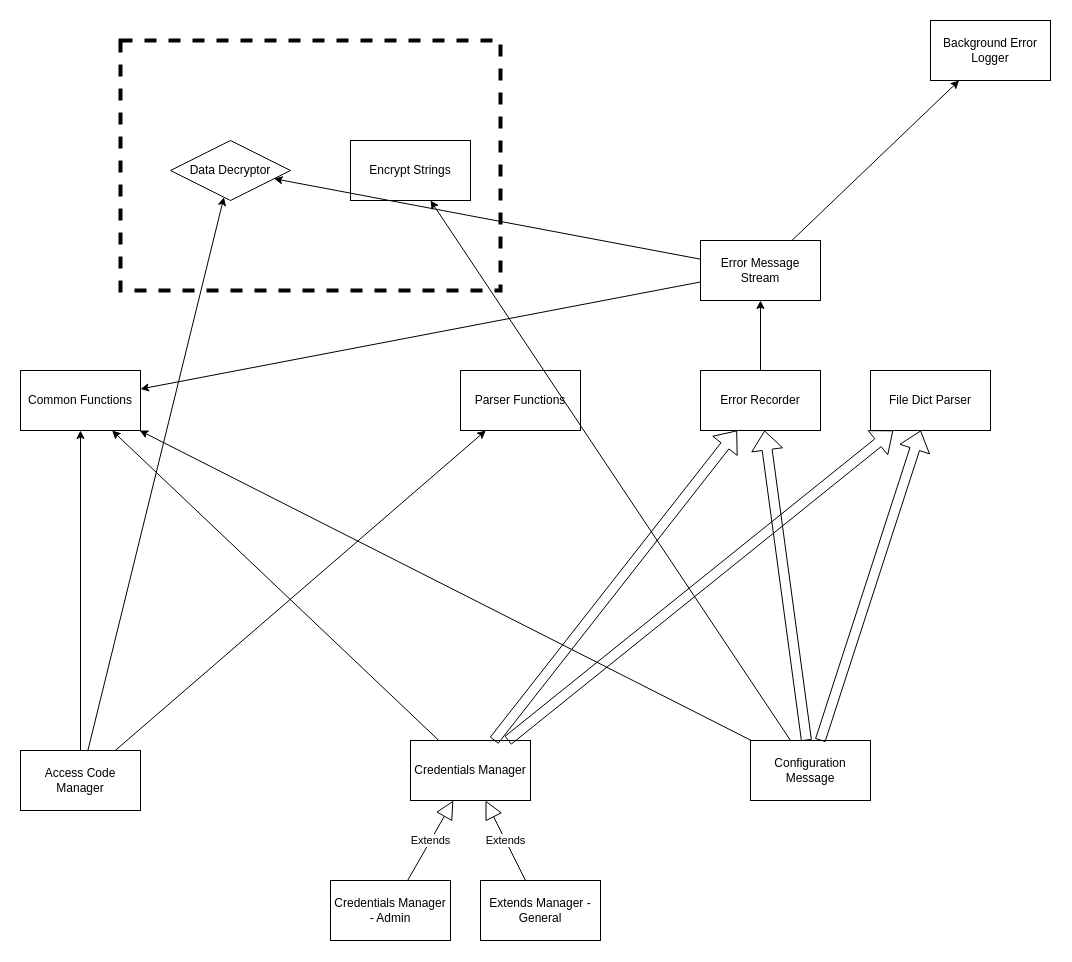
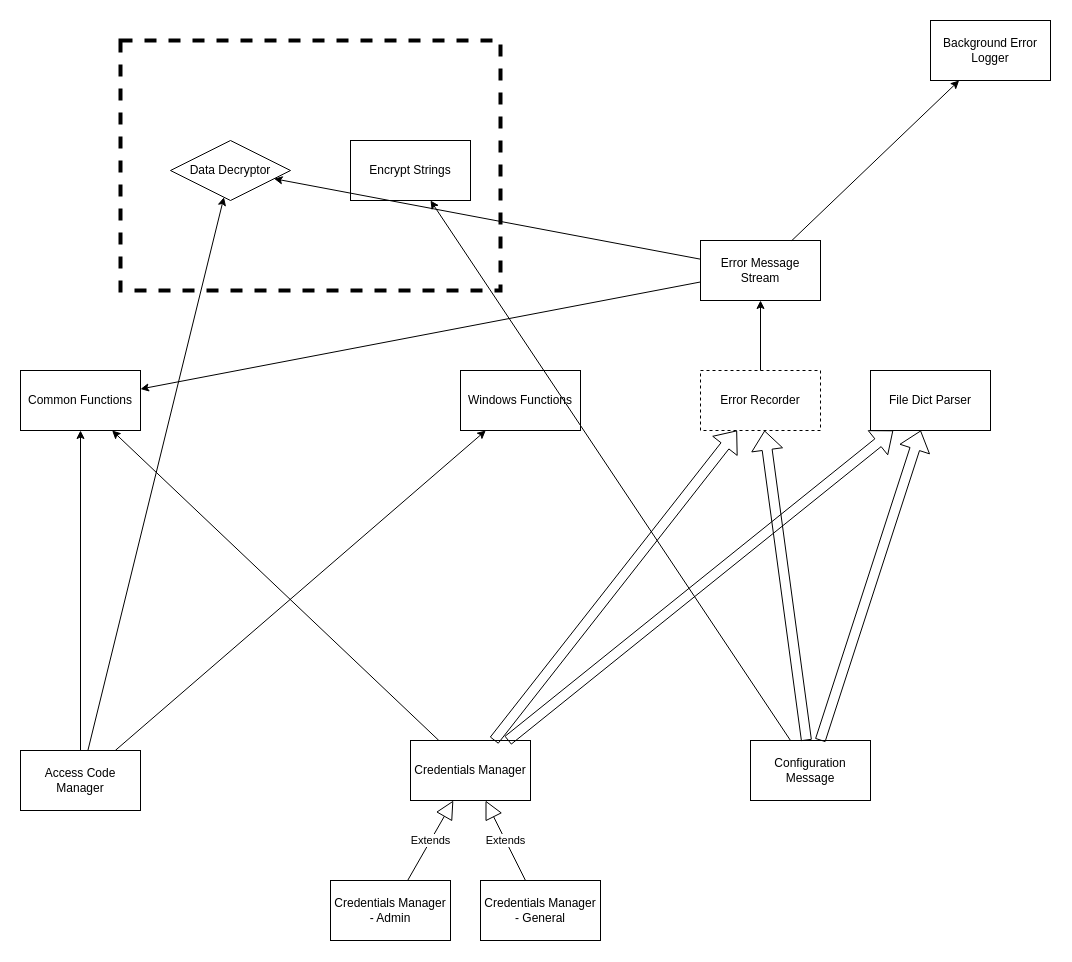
(521, 401) -> (521, 401)
(761, 401) -> (761, 401)
(449, 587) -> none
(541, 911) -> (541, 911)
